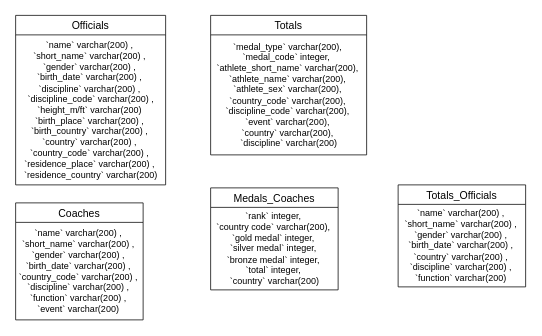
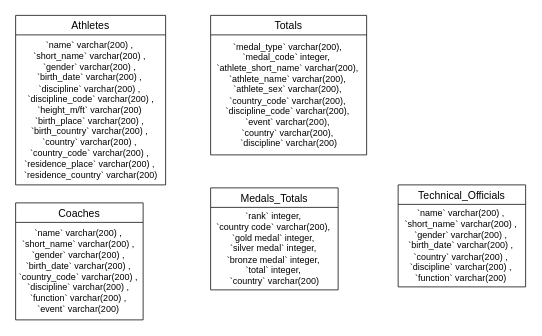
(90, 26) -> (90, 26)
(461, 195) -> (461, 195)
(274, 198) -> (274, 198)
